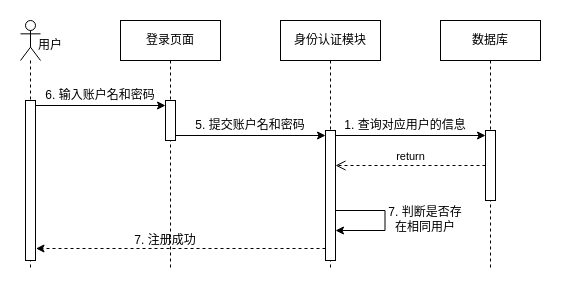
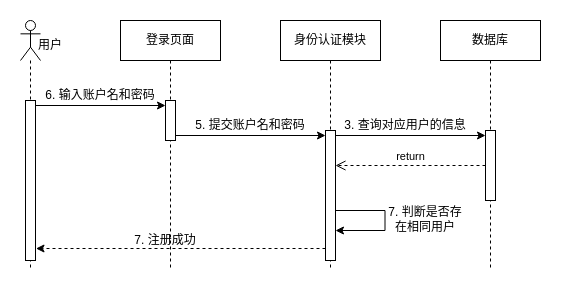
(406, 126) -> (406, 126)
